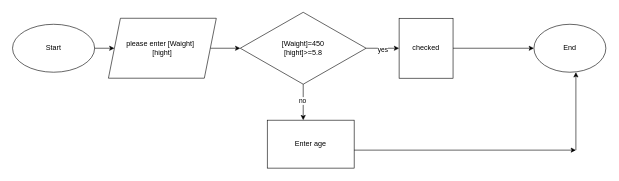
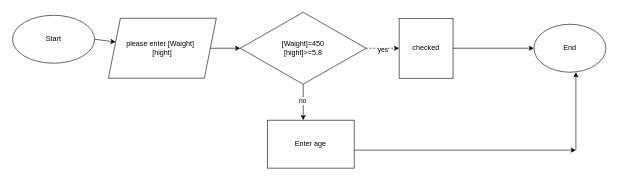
(53, 48) -> (53, 39)
(372, 48) -> (372, 48)
